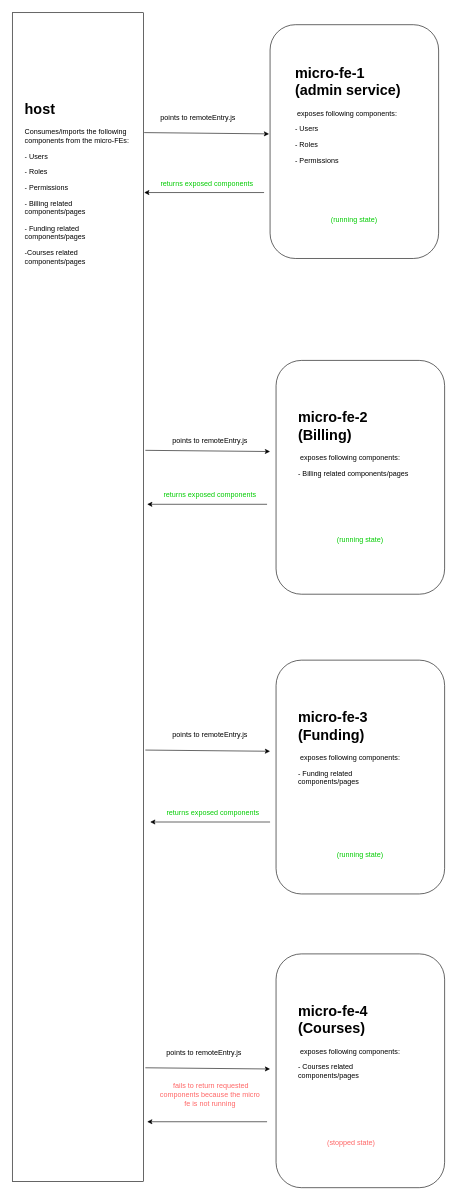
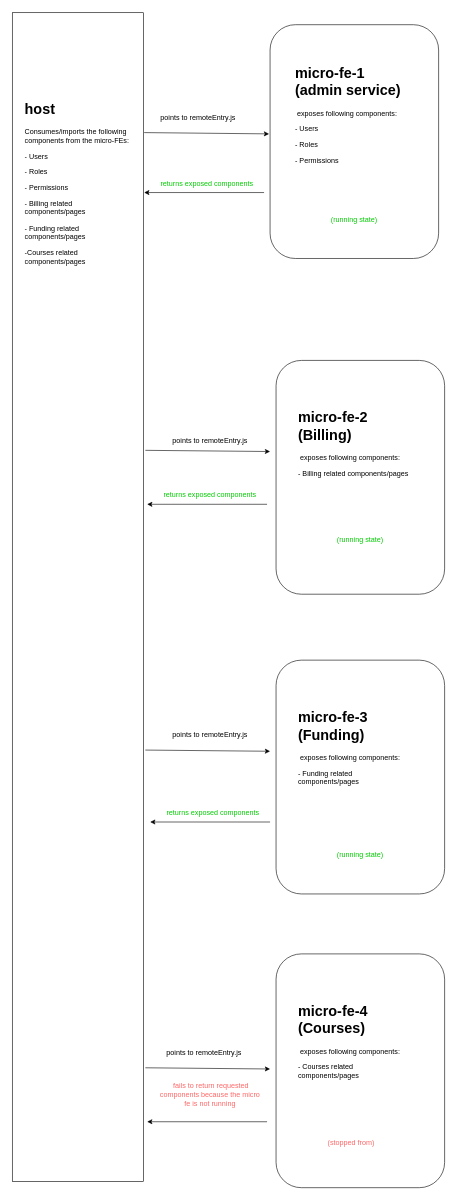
(352, 1143) -> (352, 1143)
